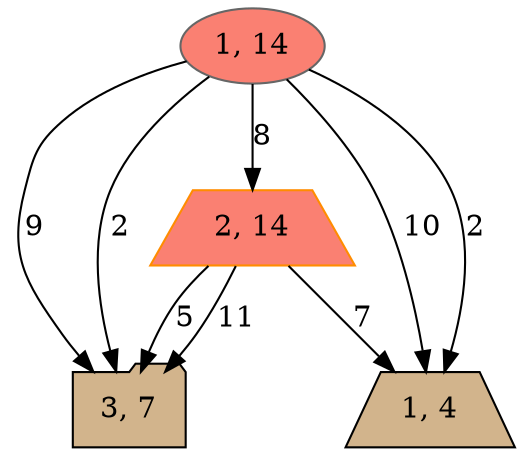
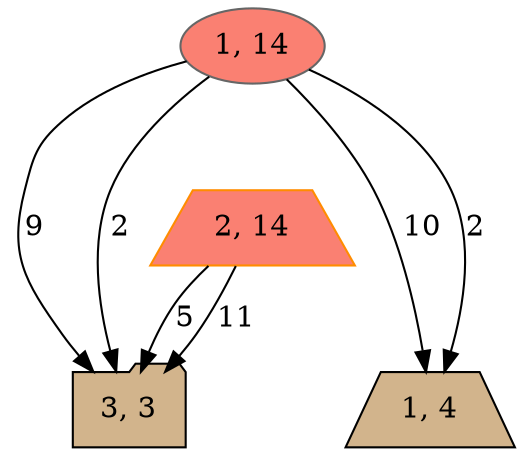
(253, 126) -> none
(334, 311) -> none
(129, 410) -> (129, 410)
